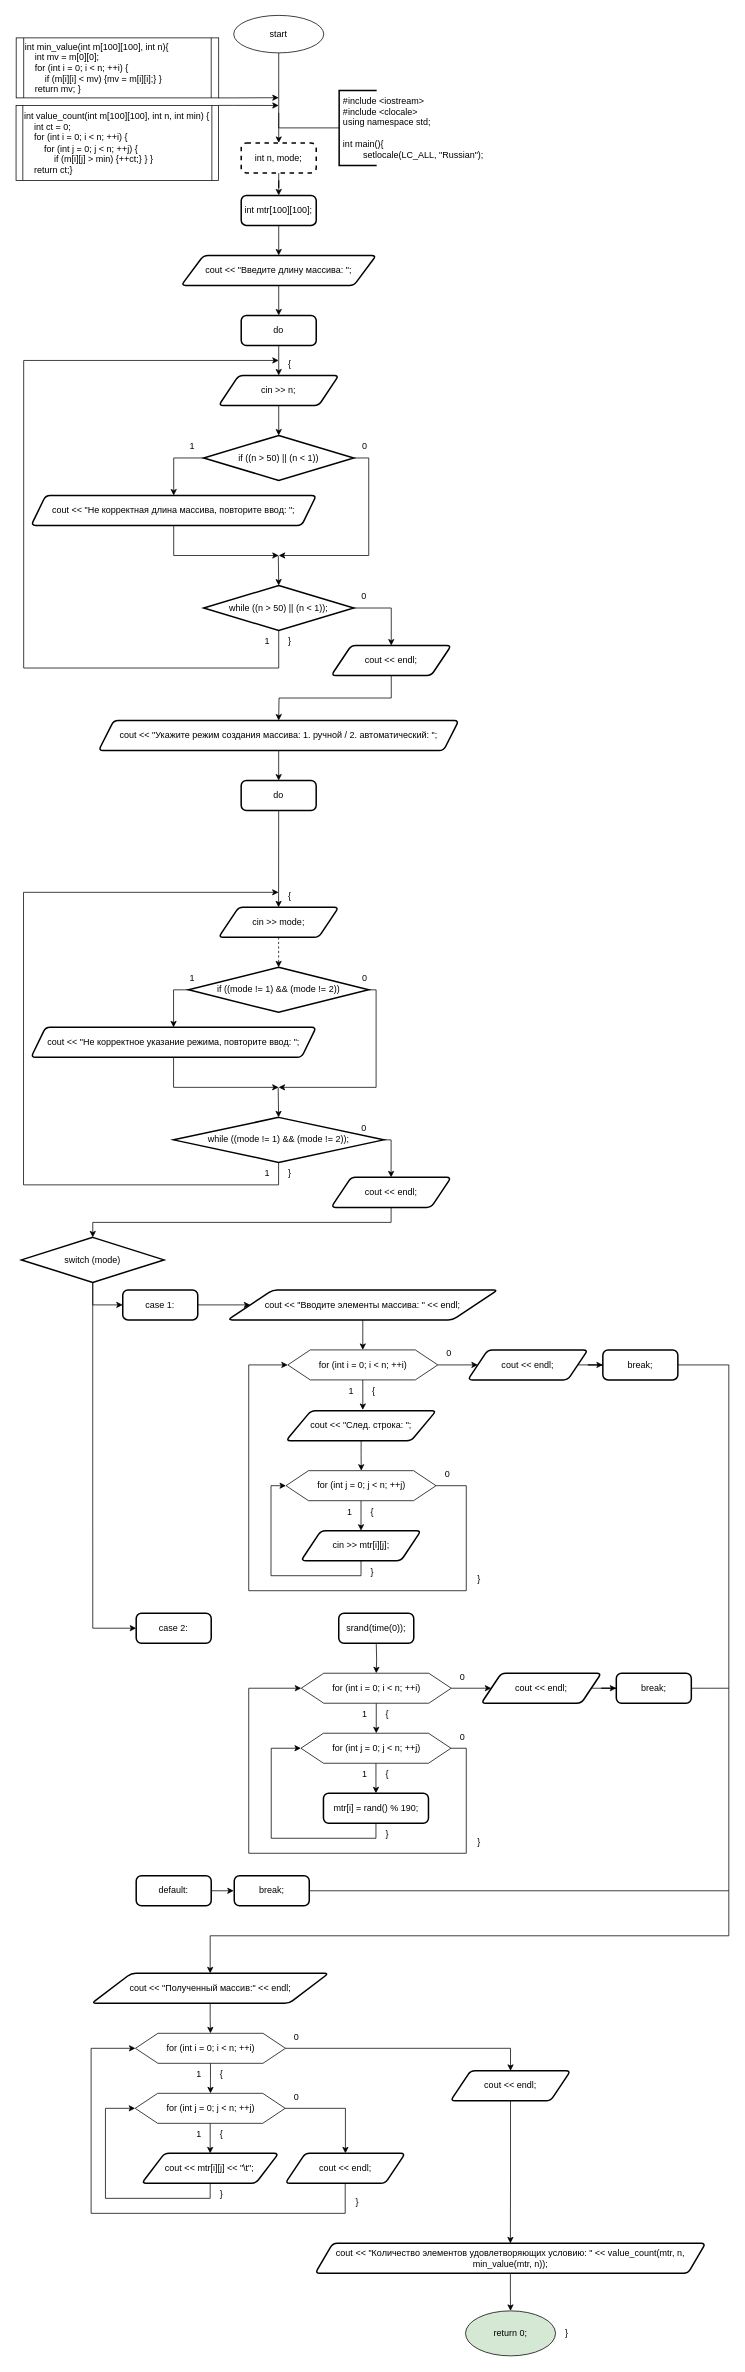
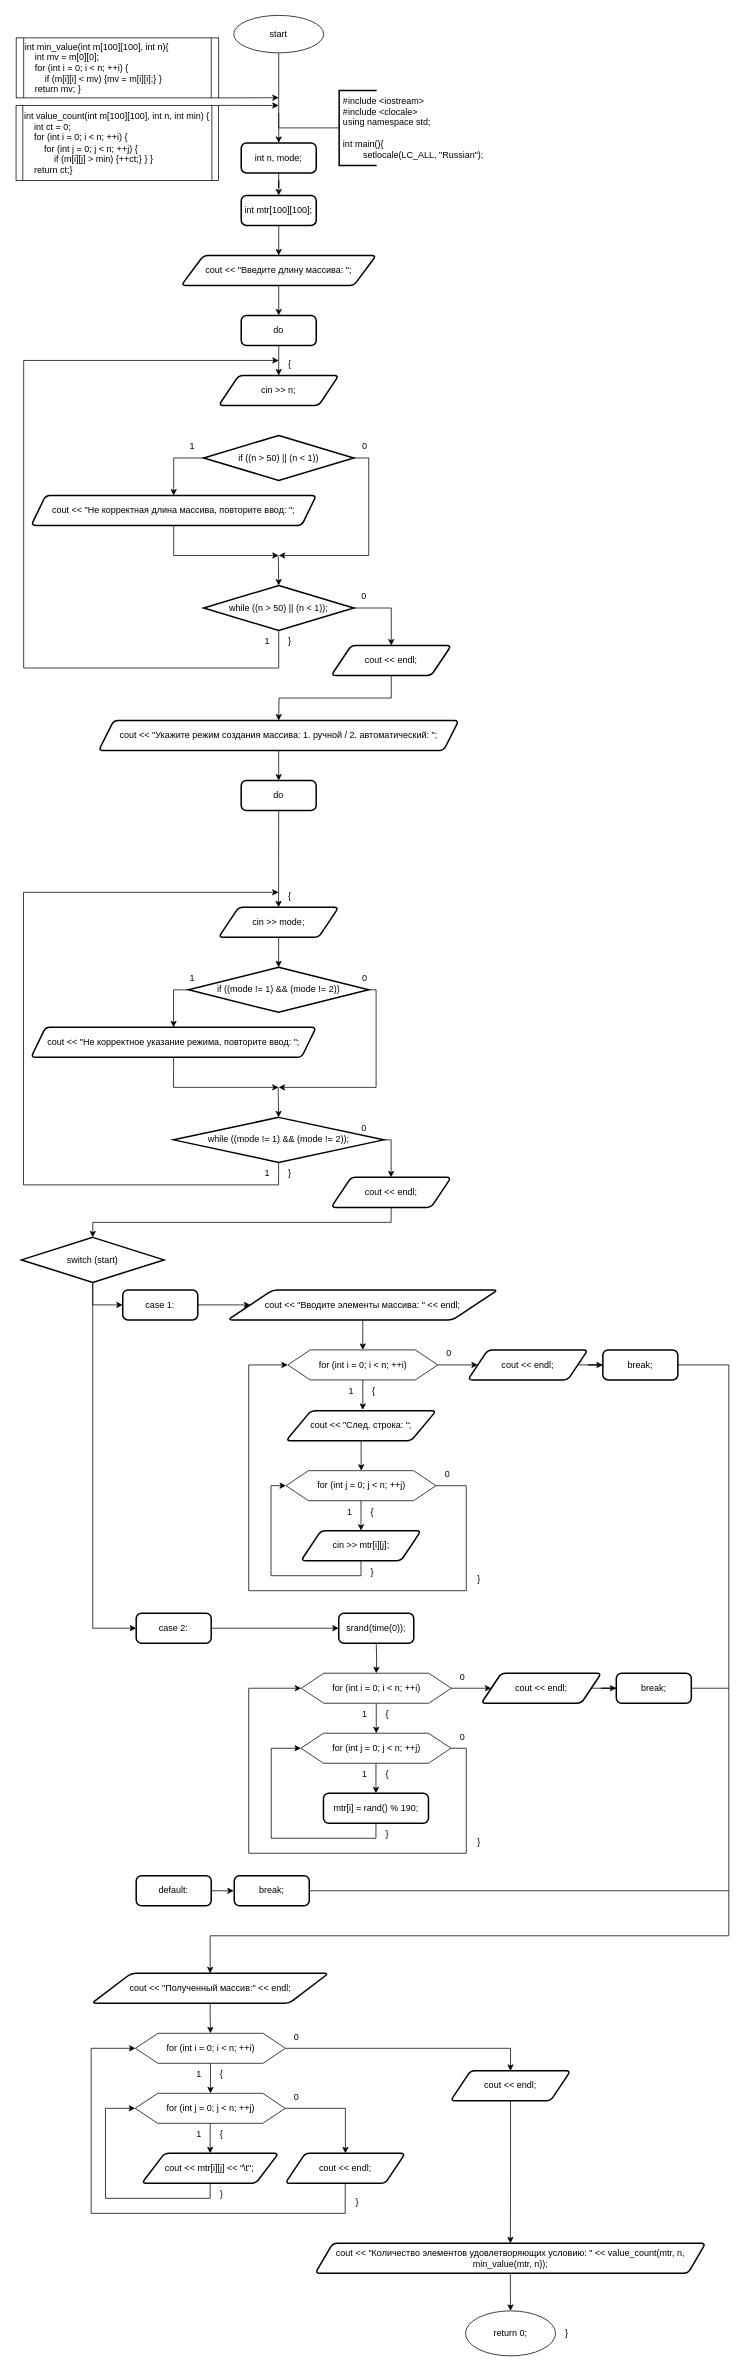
(279, 158) -> (279, 158)
(279, 417) -> none
(279, 949) -> (279, 949)
(93, 1260) -> (93, 1260)
none -> (272, 1628)
(510, 2333) -> (510, 2333)
